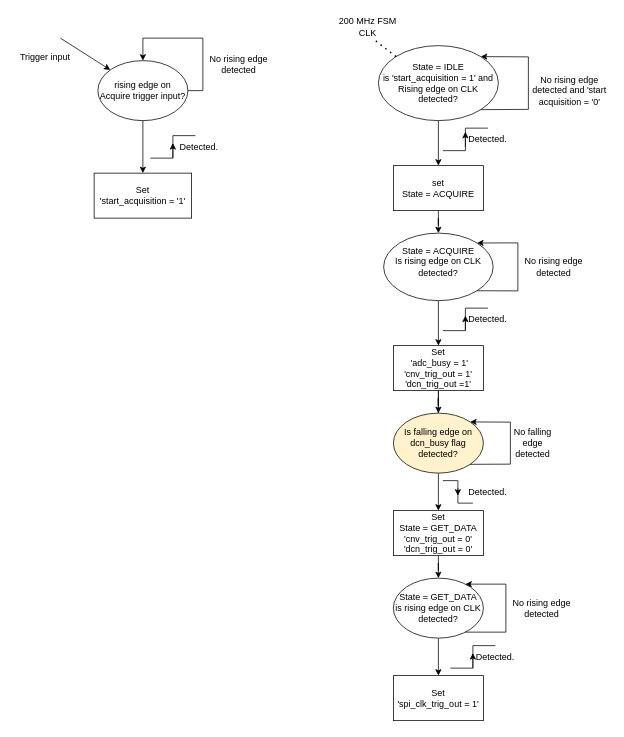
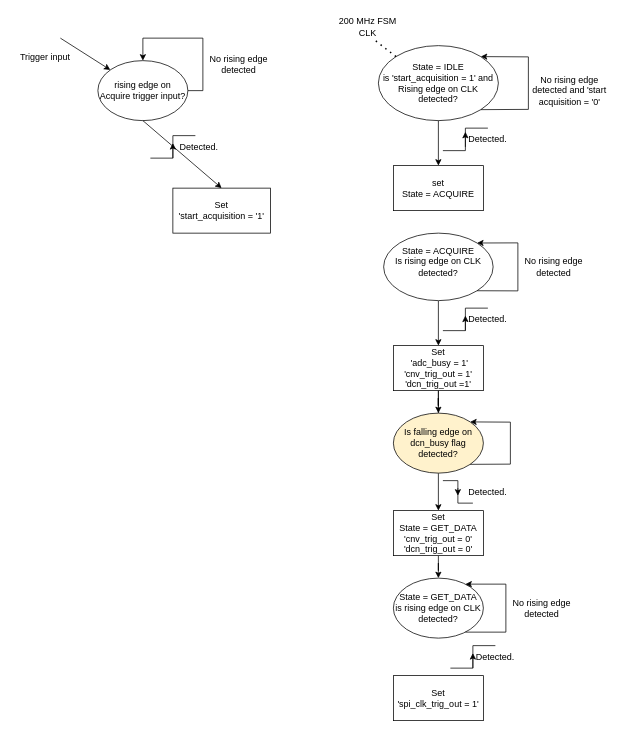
(143, 195) -> (222, 210)
(438, 224) -> none
(533, 443) -> none
(438, 654) -> none
